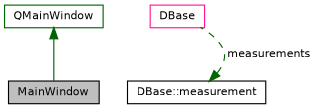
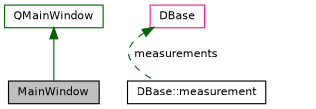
(222, 46) -> (131, 61)
